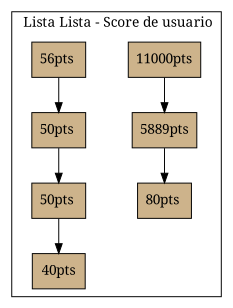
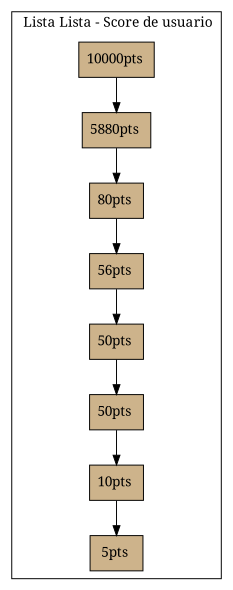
(164, 60) -> (117, 60)
(164, 130) -> (117, 130)
none -> (117, 231)
(59, 271) -> (117, 483)
none -> (117, 553)
